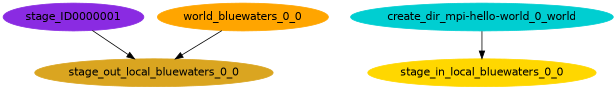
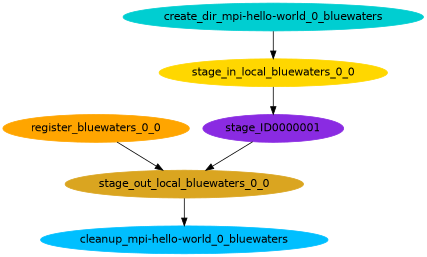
(243, 17) -> (96, 128)
(482, 17) -> (273, 17)
none -> (273, 97)
none -> (184, 240)
